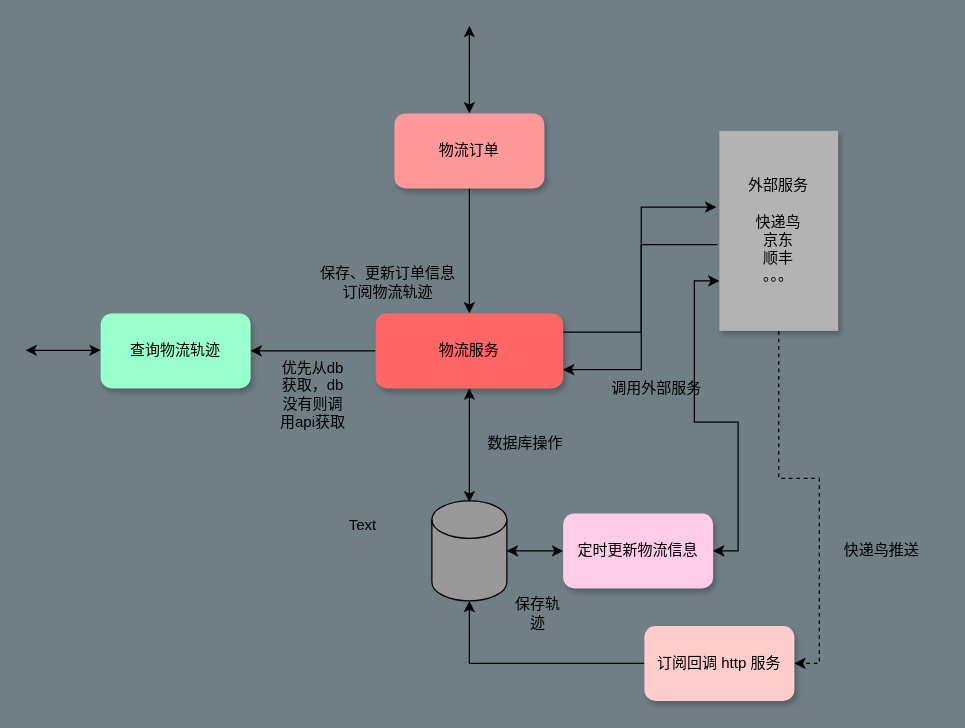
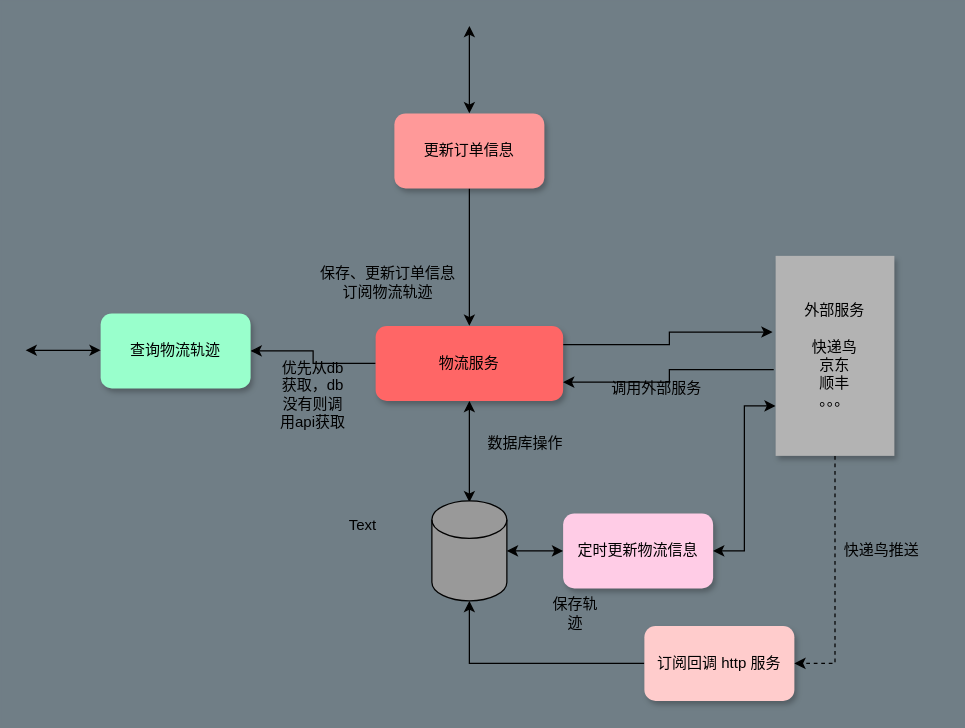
(469, 151) -> (469, 151)
(779, 231) -> (835, 356)
(469, 351) -> (469, 363)
(538, 613) -> (576, 613)
